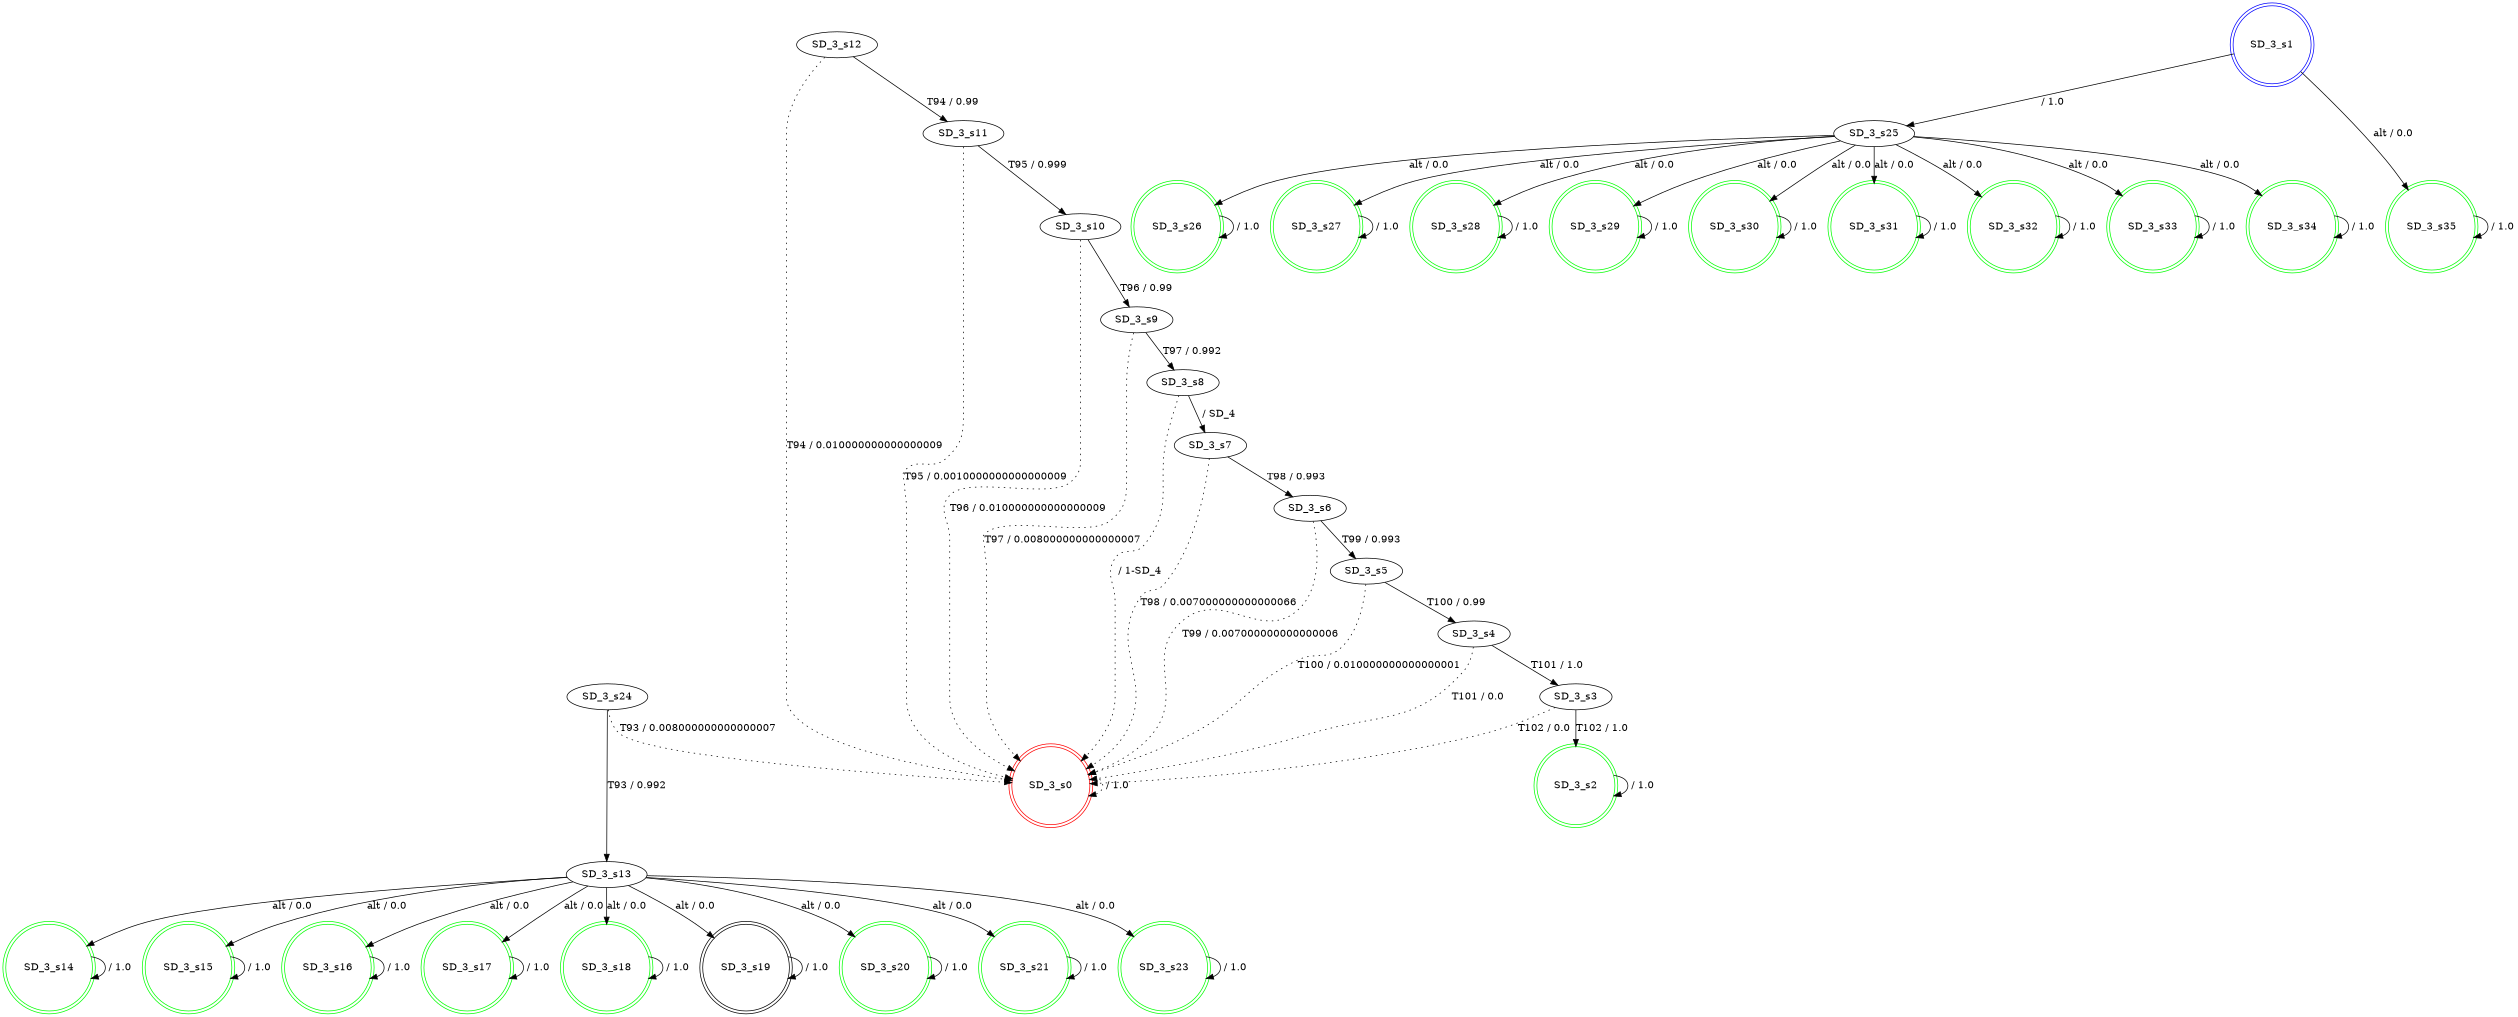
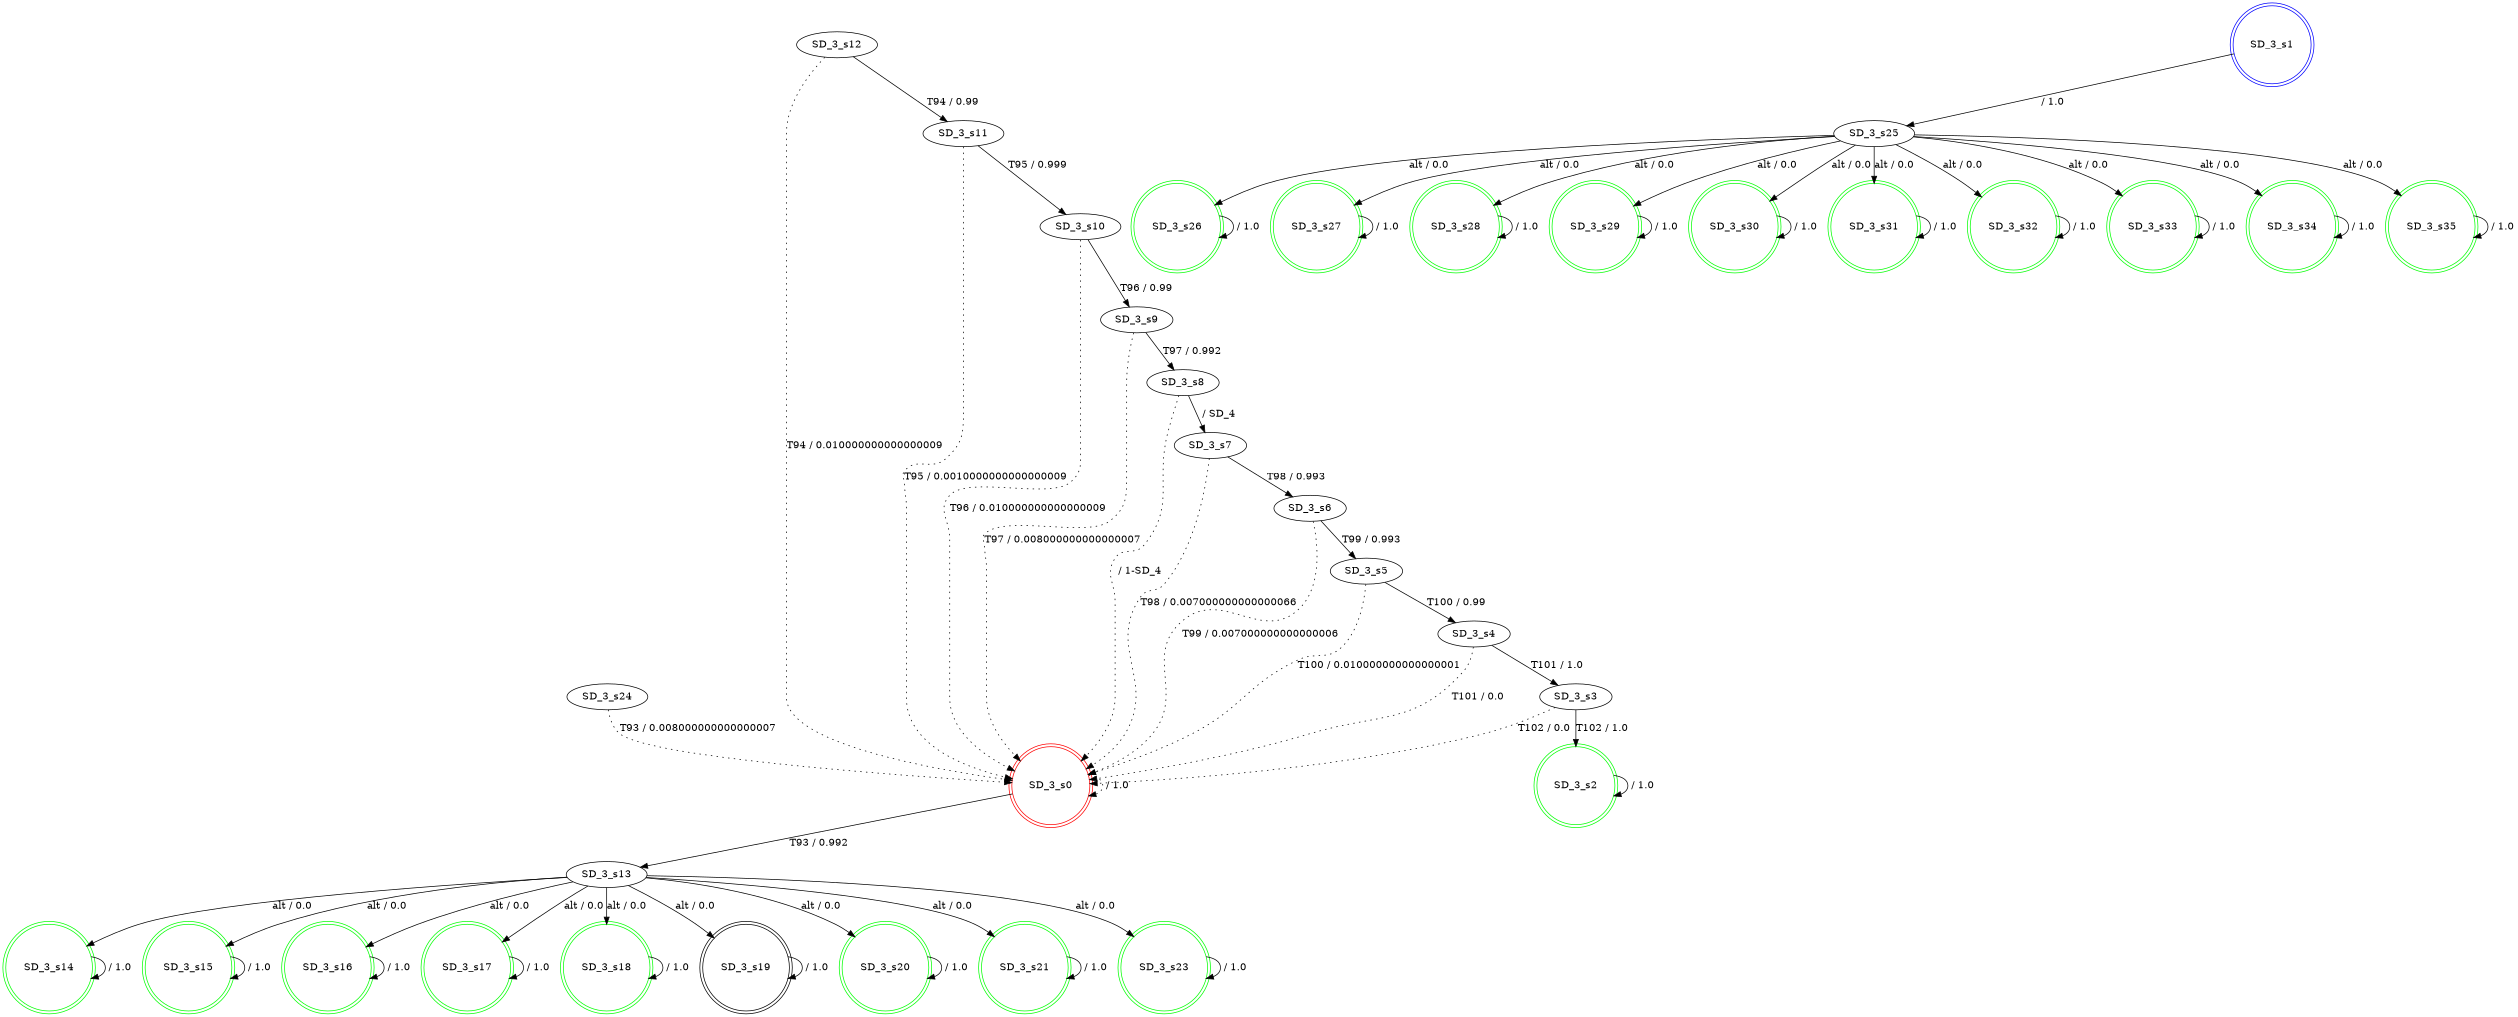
(2355, 126) -> (2158, 145)
(607, 782) -> (830, 830)
